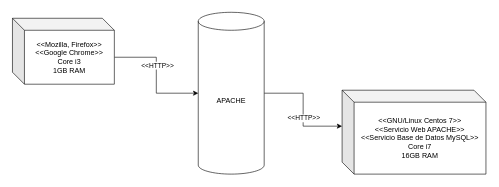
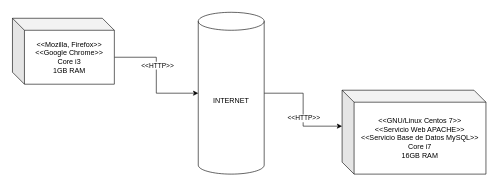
(231, 101) -> (231, 101)
